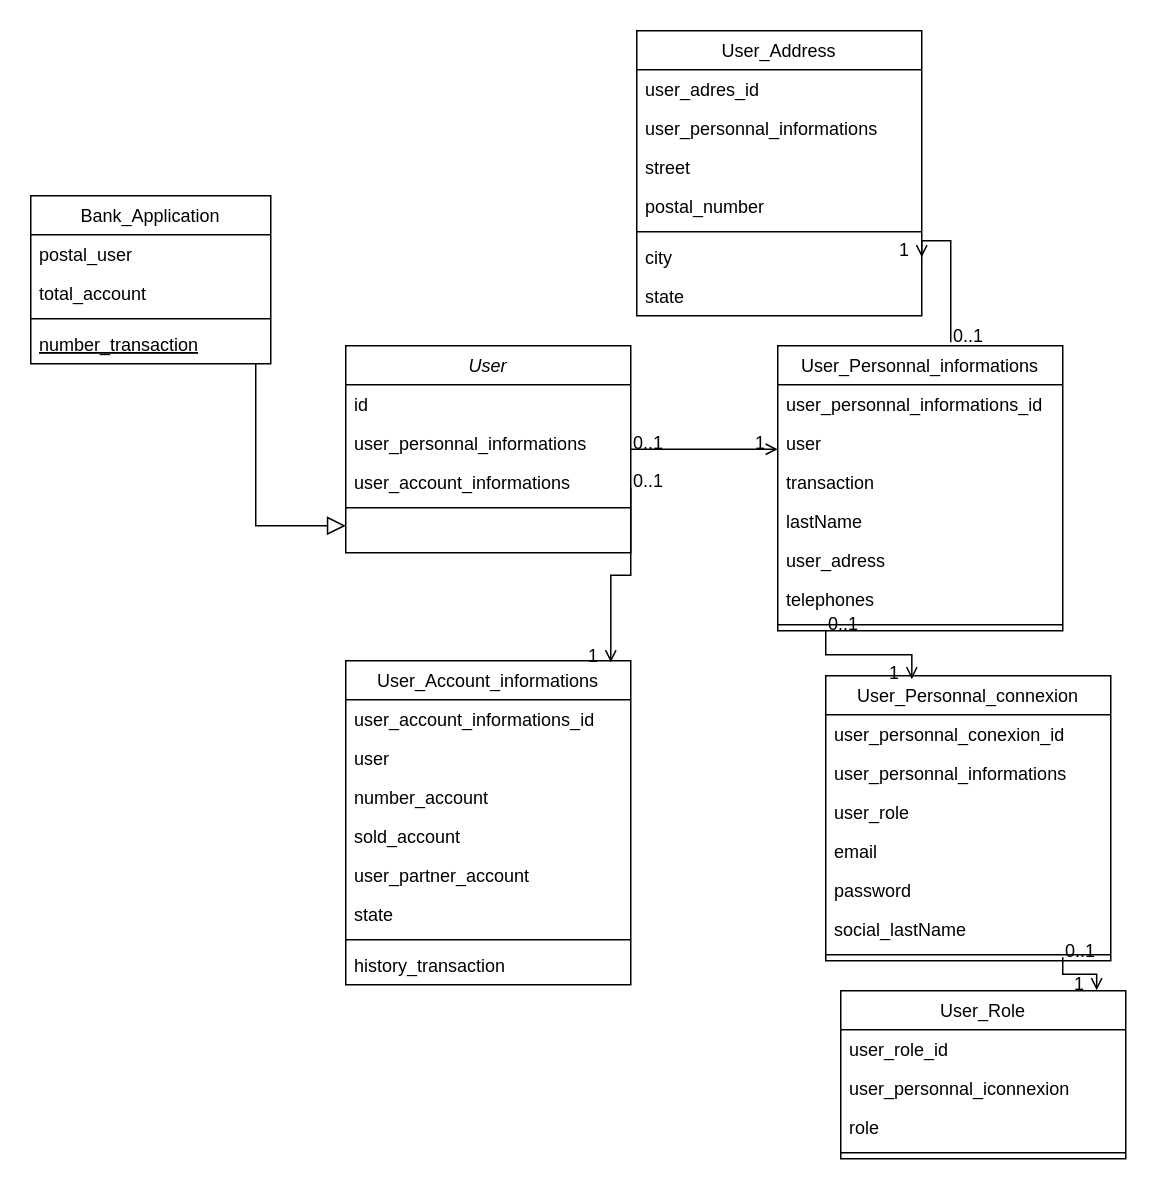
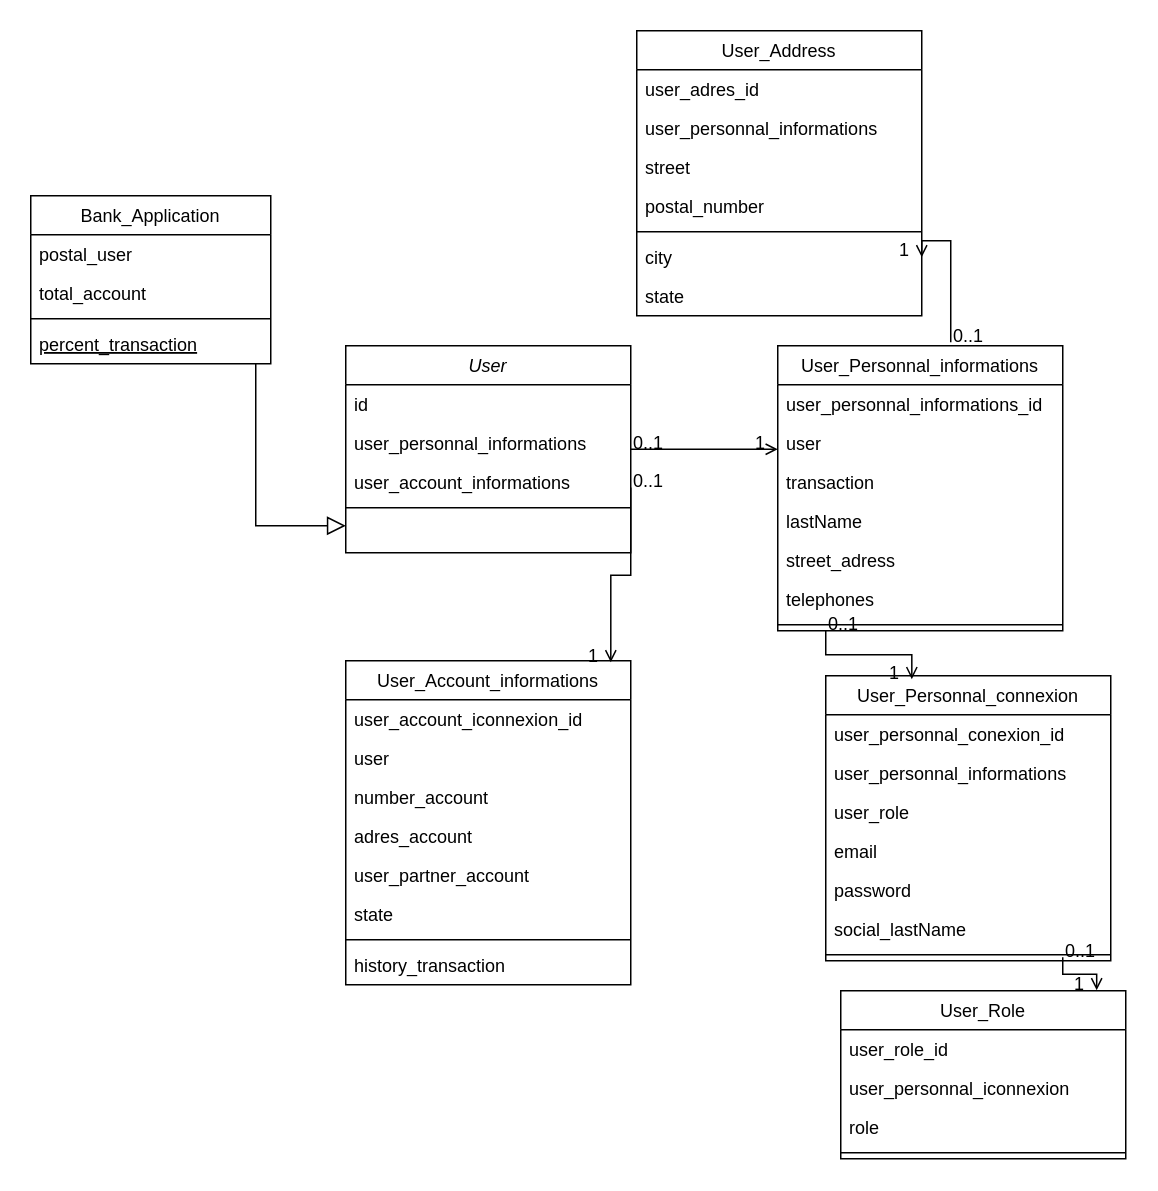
(127, 345) -> (132, 345)
(841, 561) -> (852, 561)
(488, 720) -> (478, 720)
(412, 837) -> (420, 837)
